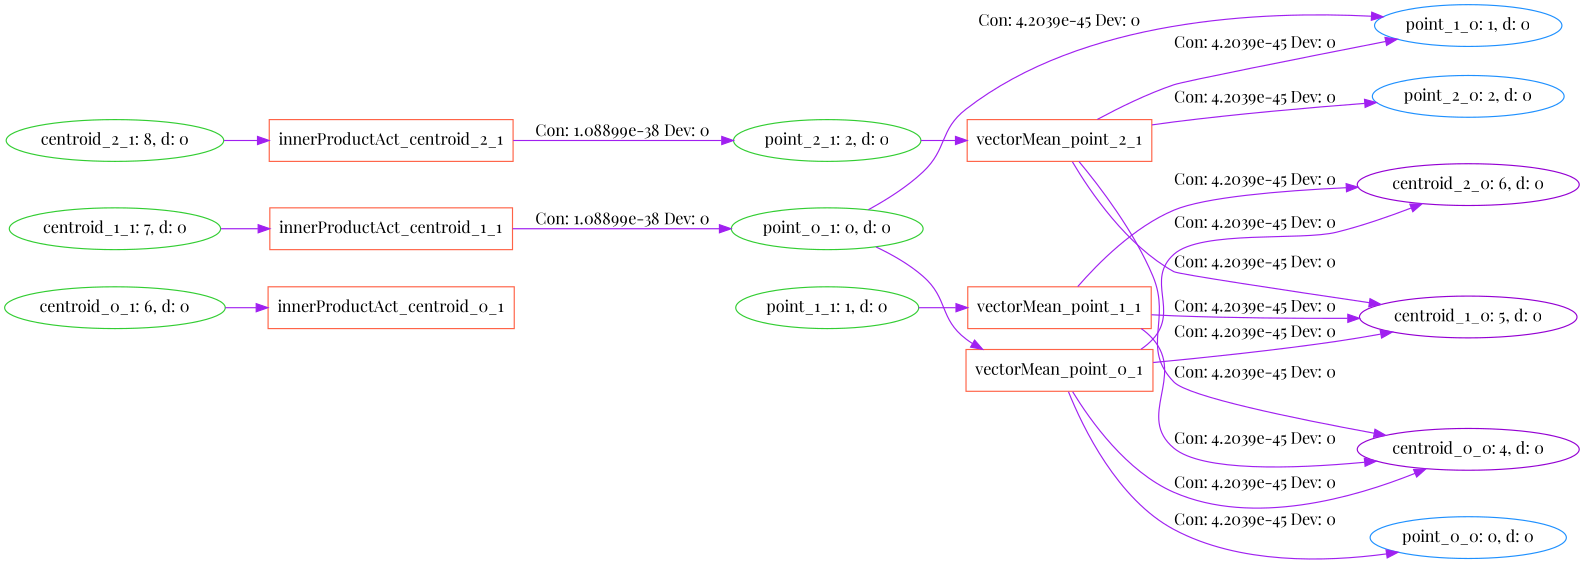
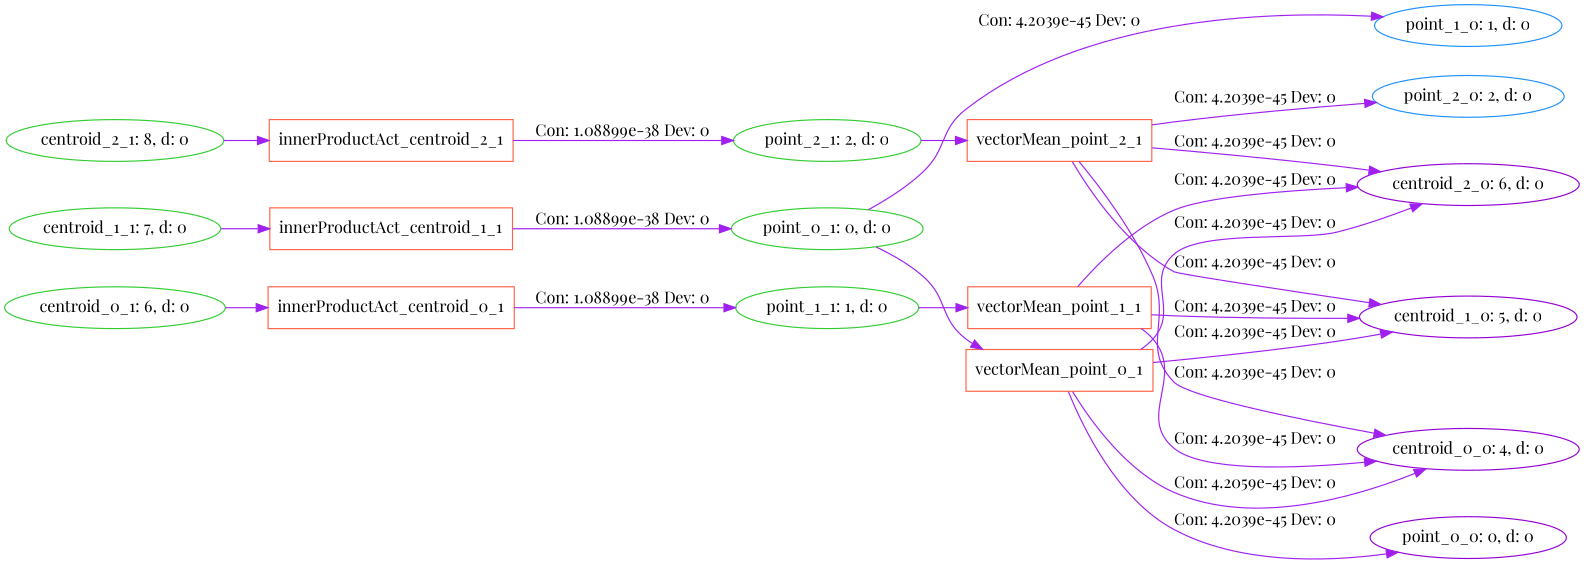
(1238, 71) -> (1261, 158)
none -> (619, 308)
(1255, 484) -> (1255, 484)
(1468, 538) -> (1468, 538)
